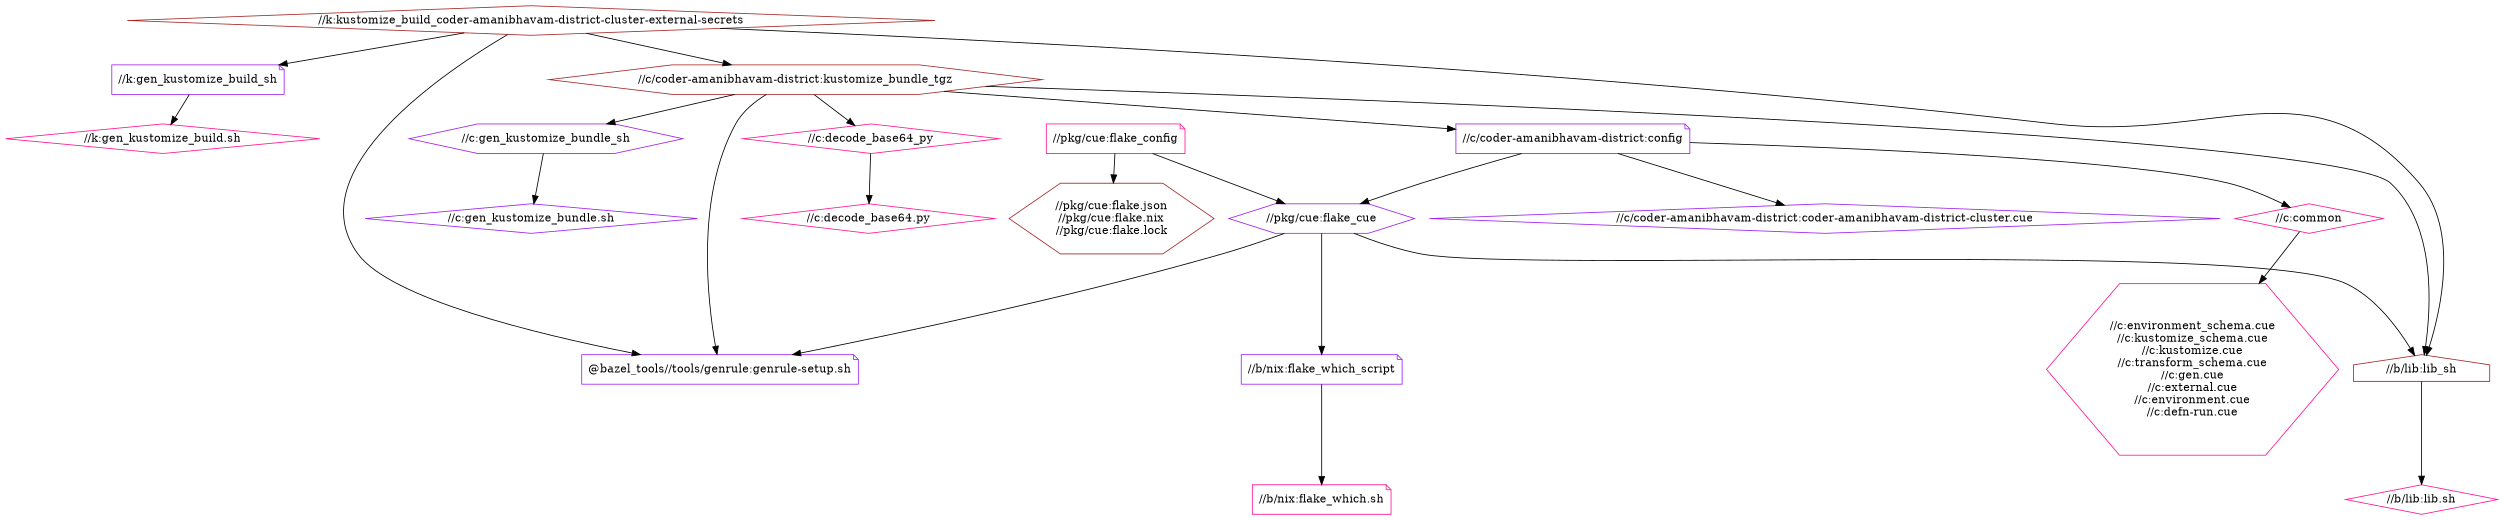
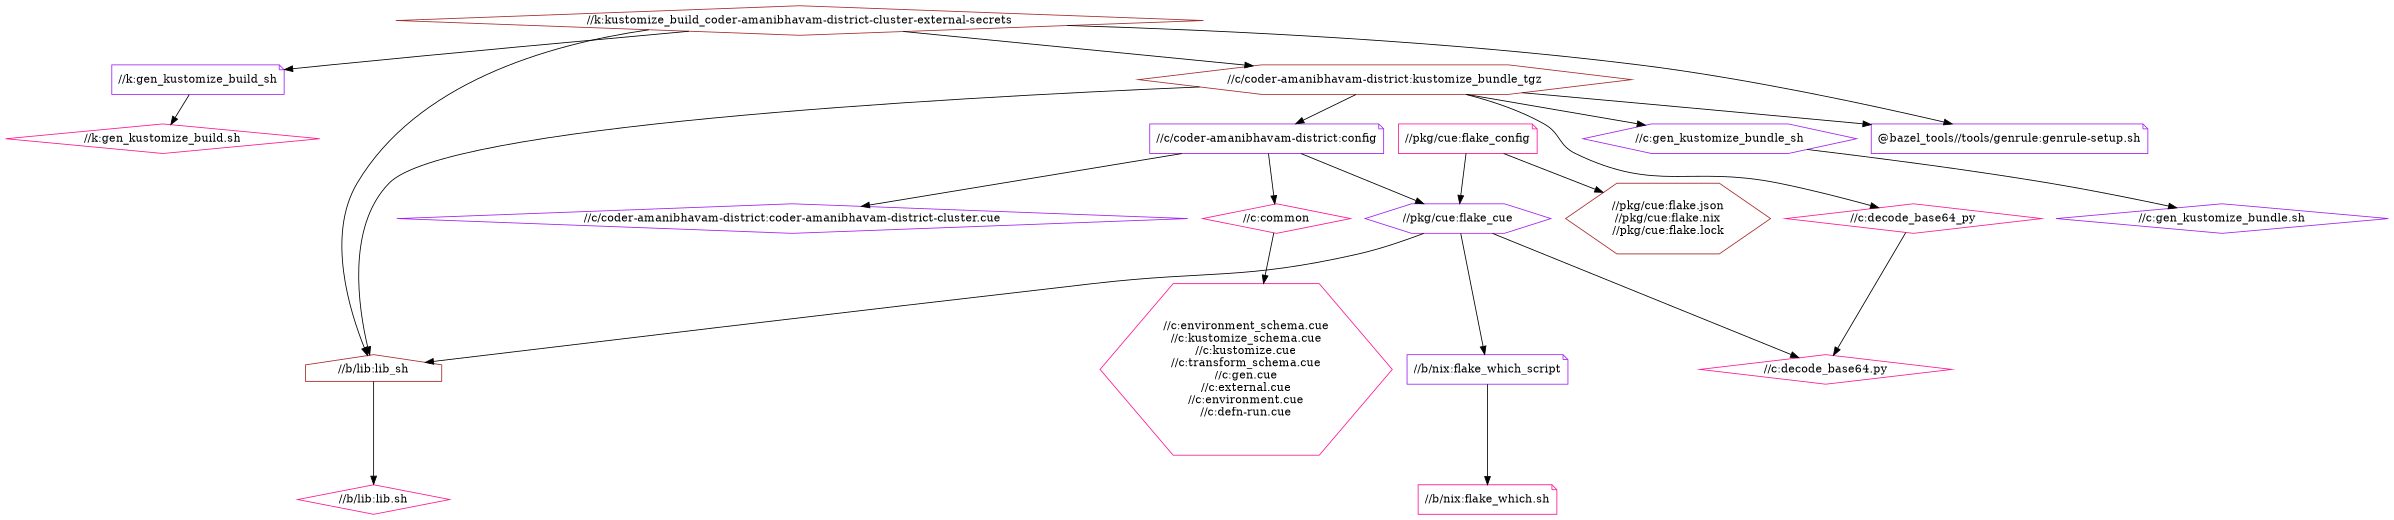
(1044, 300) -> (1642, 294)
